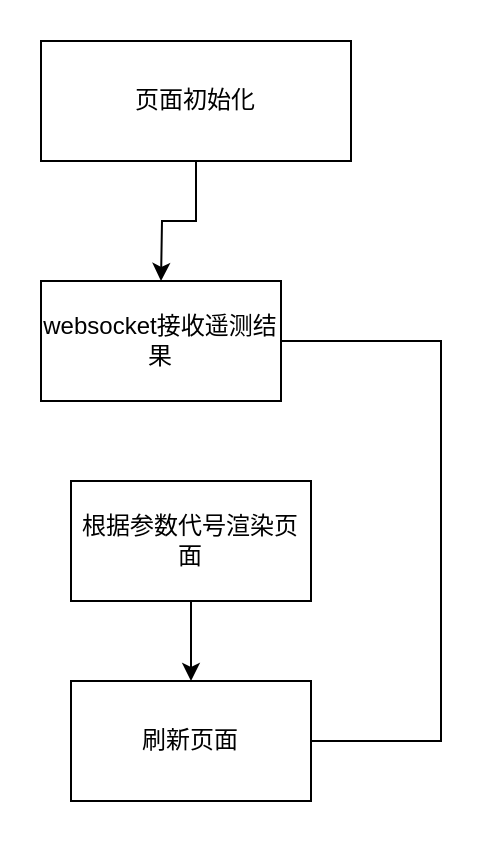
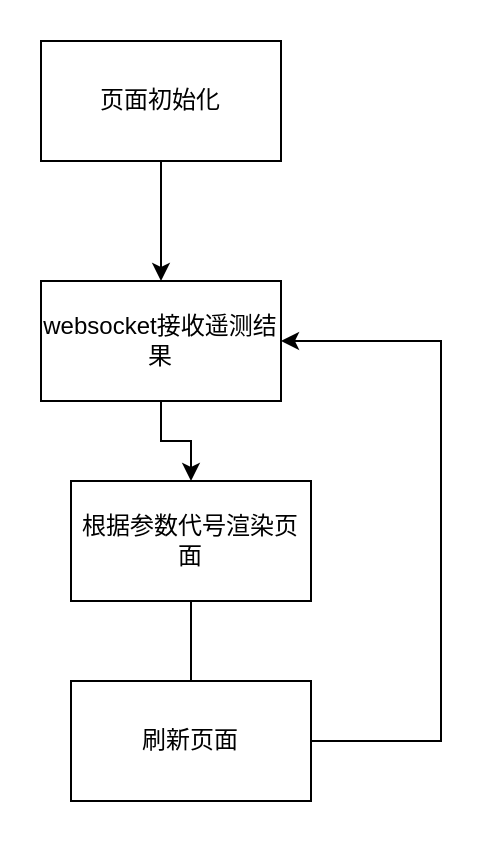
(196, 101) -> (161, 101)
(290, 341) -> (296, 341)
none -> (169, 441)
(191, 666) -> (191, 671)
